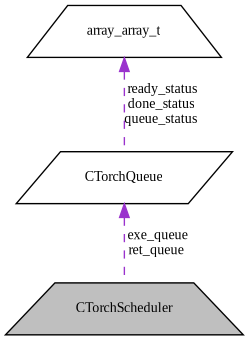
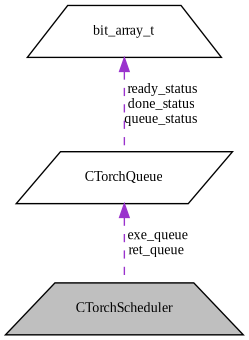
(124, 31) -> (124, 31)
